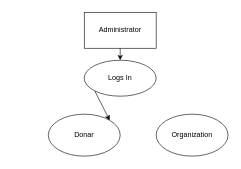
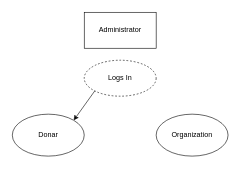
(120, 54) -> none
(120, 78) -> (120, 78)
(84, 135) -> (48, 135)
